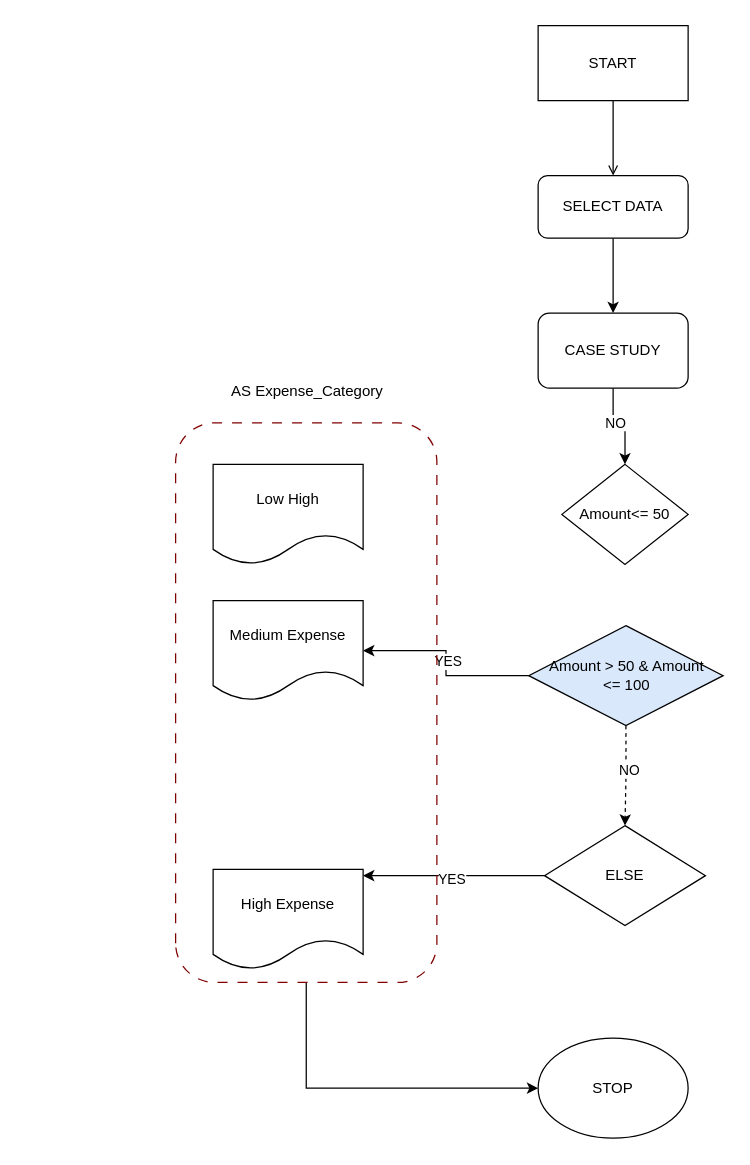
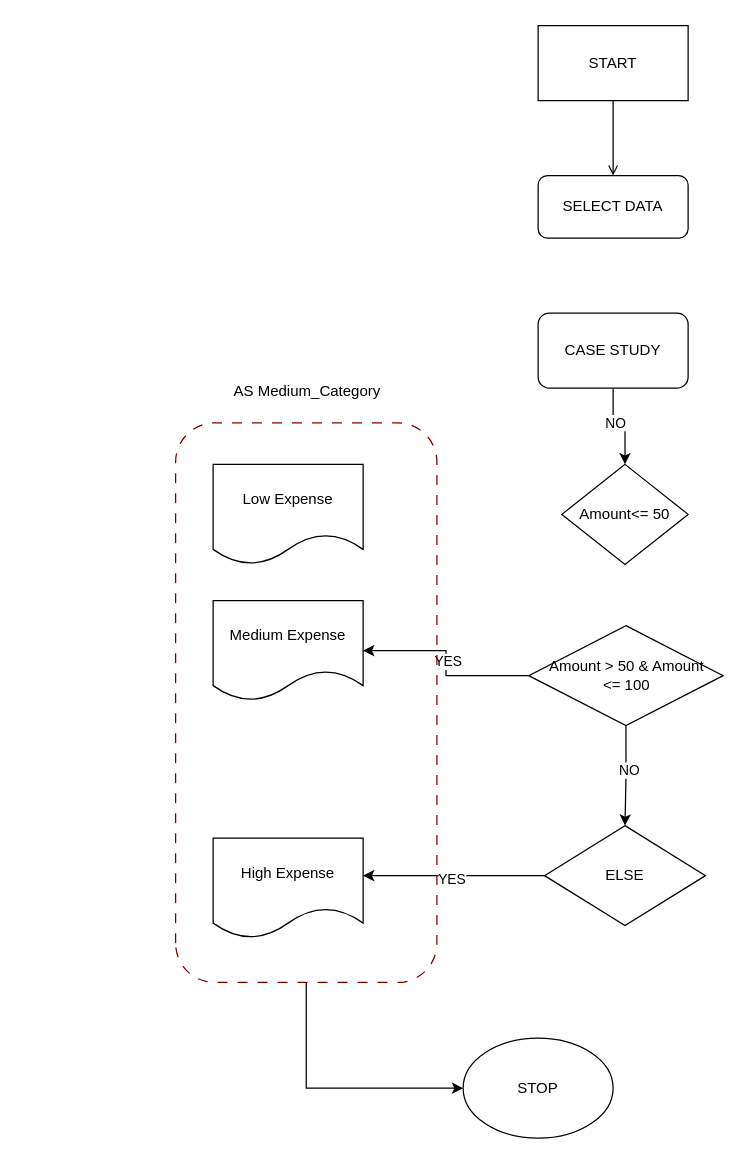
(613, 271) -> none
(308, 392) -> (308, 392)
(288, 499) -> (288, 499)
(626, 676) -> (626, 676)
(626, 798) -> (626, 798)
(288, 919) -> (288, 888)
(613, 1088) -> (538, 1088)
